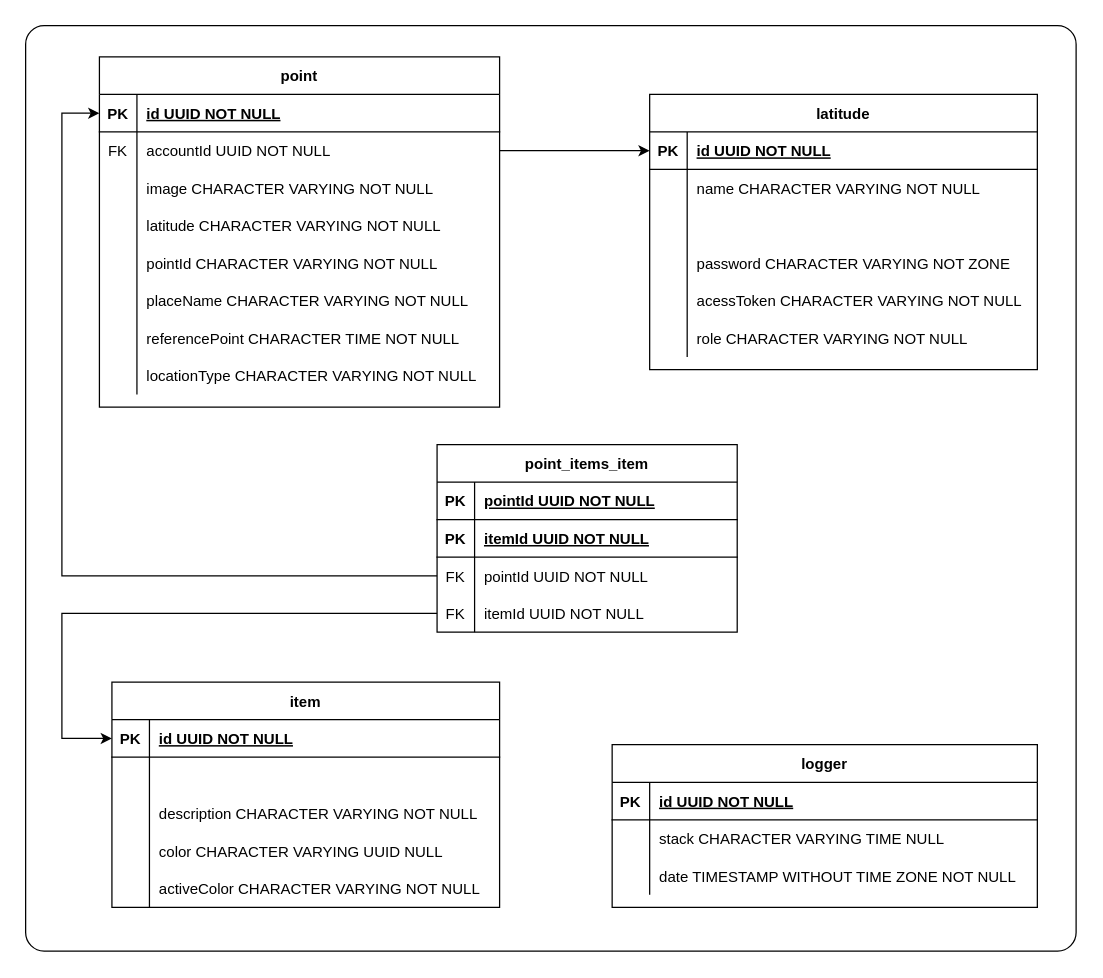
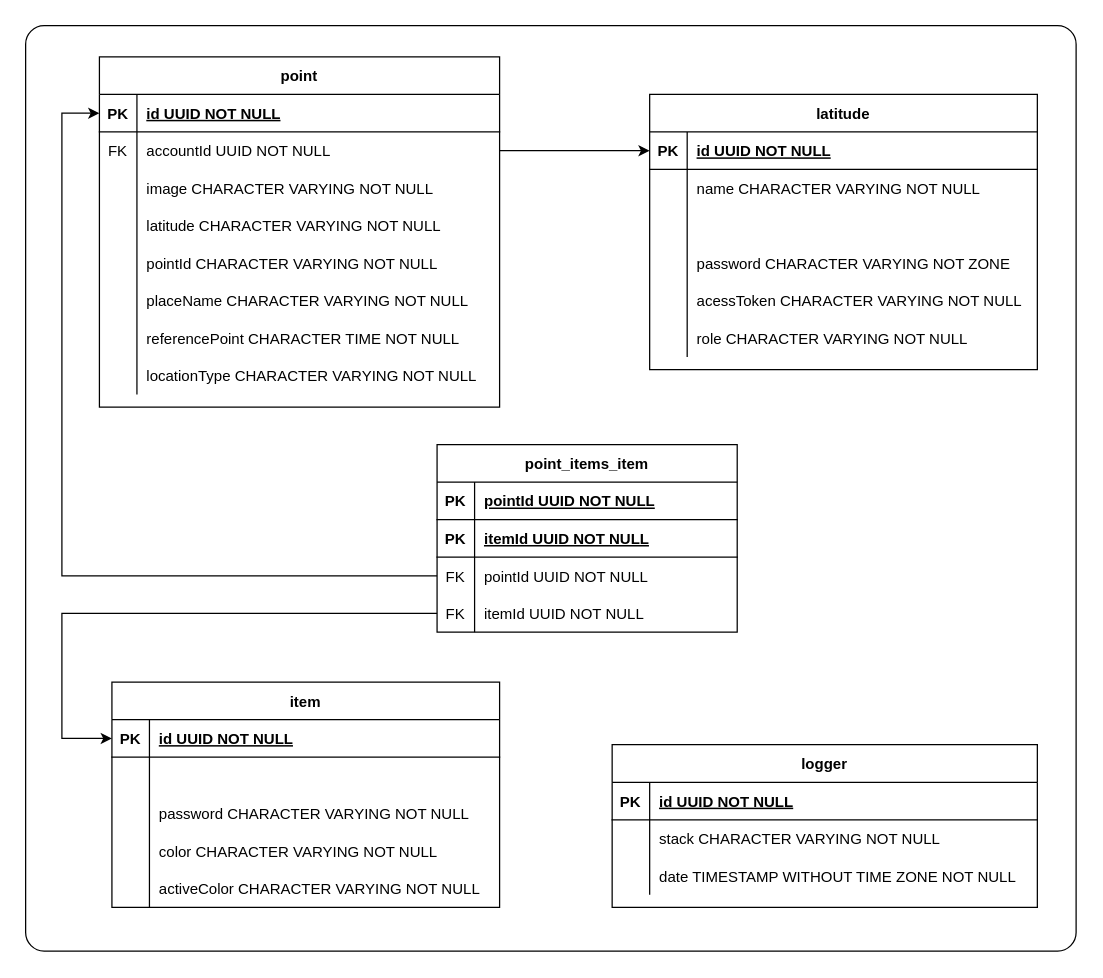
(307, 814) -> (298, 814)
(790, 839) -> (785, 839)
(288, 851) -> (283, 851)
